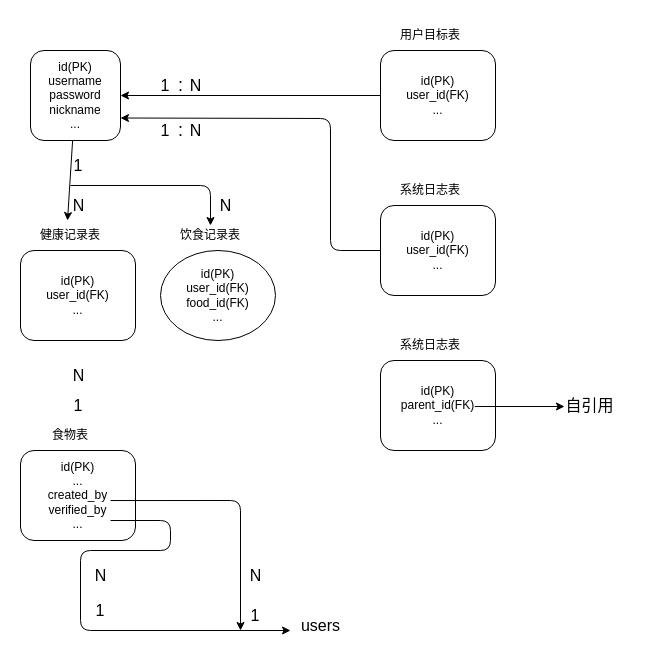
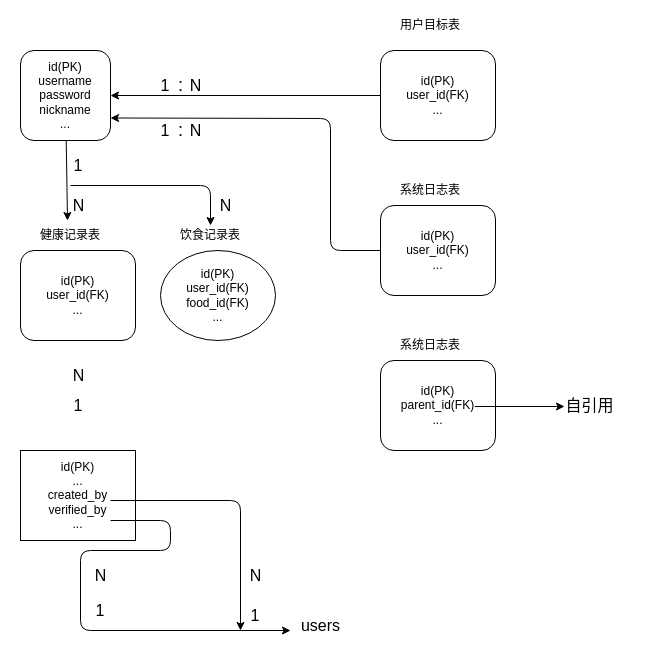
(431, 36) -> (431, 26)
(76, 96) -> (66, 96)
(71, 436) -> none
(78, 496) -> (78, 496)
